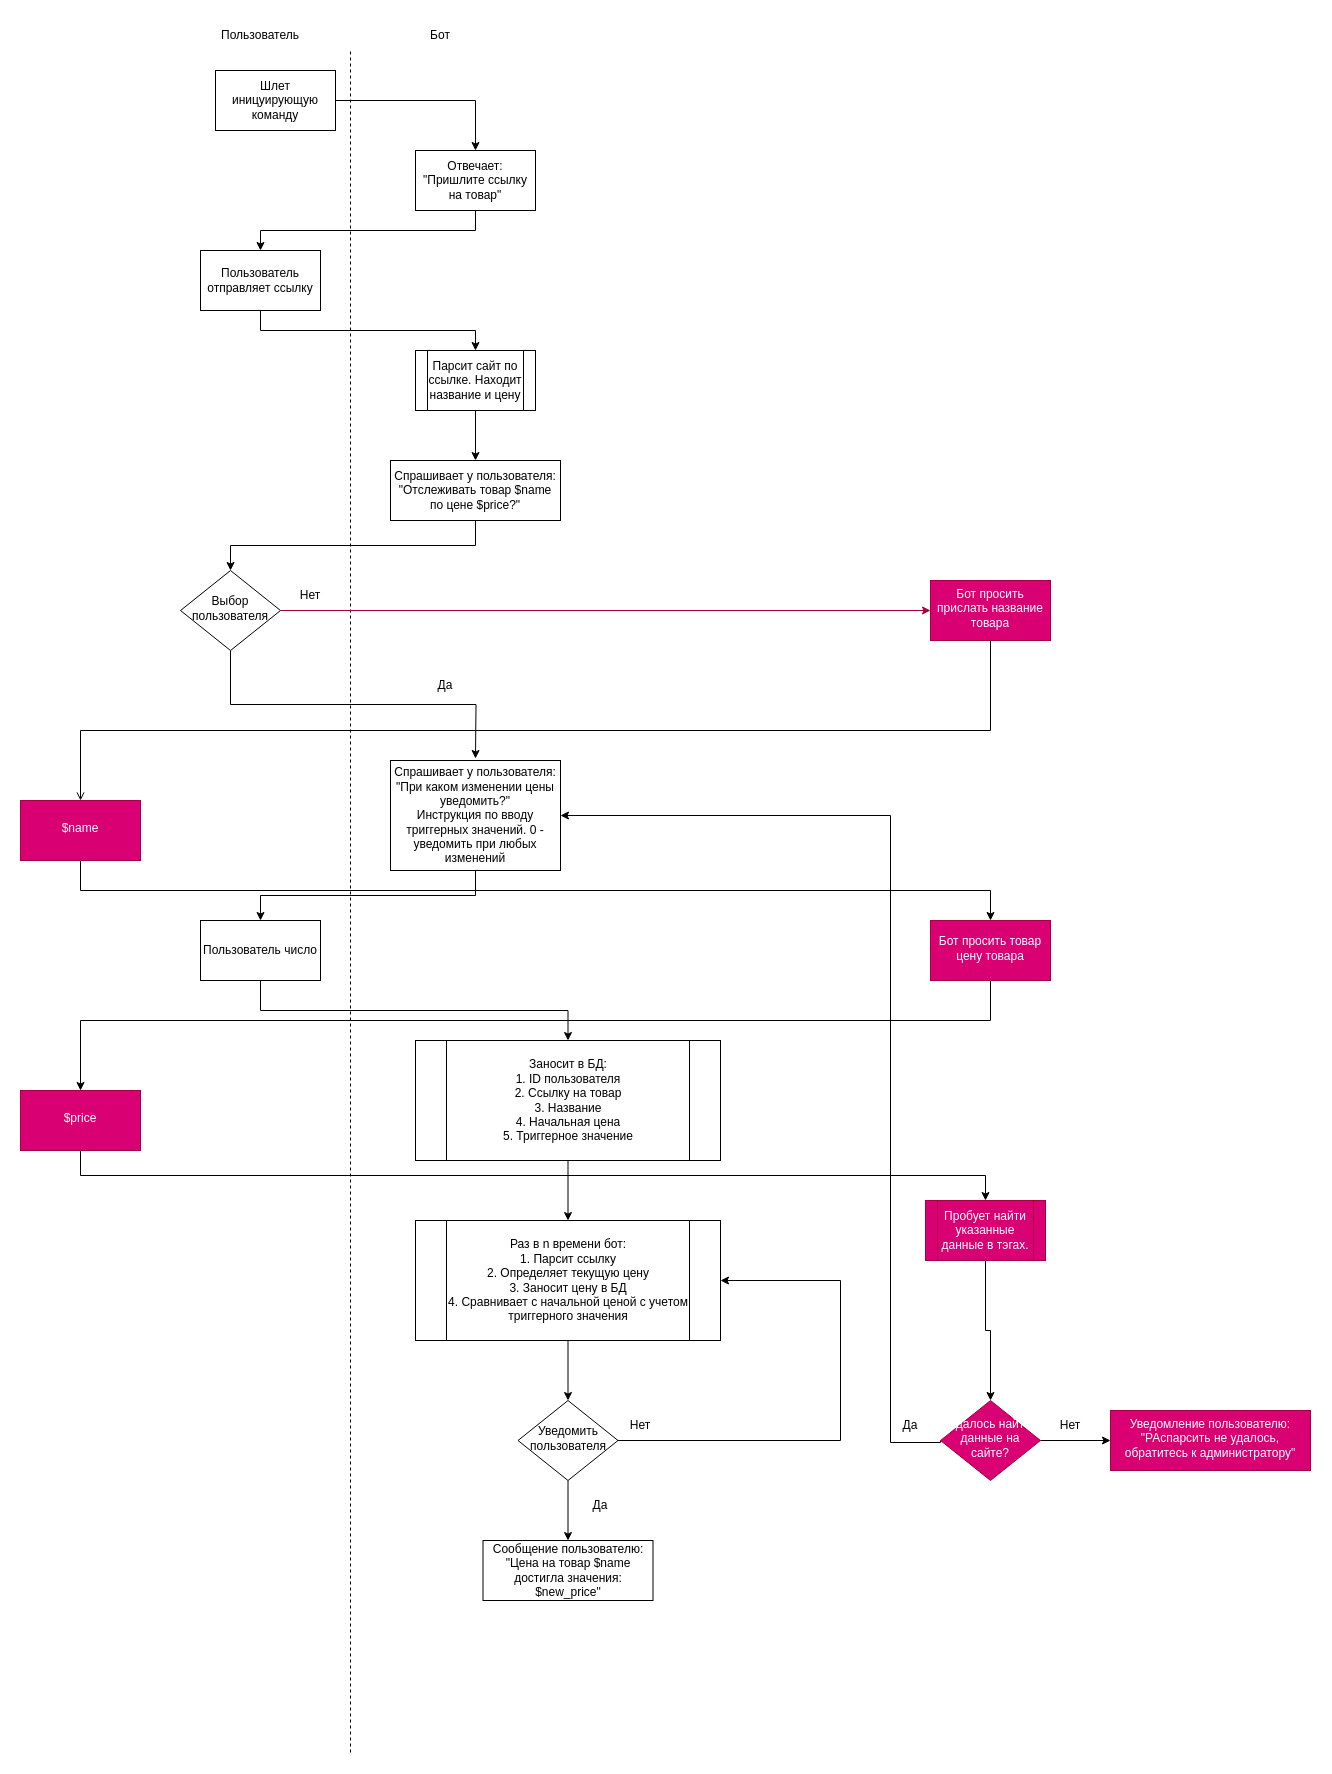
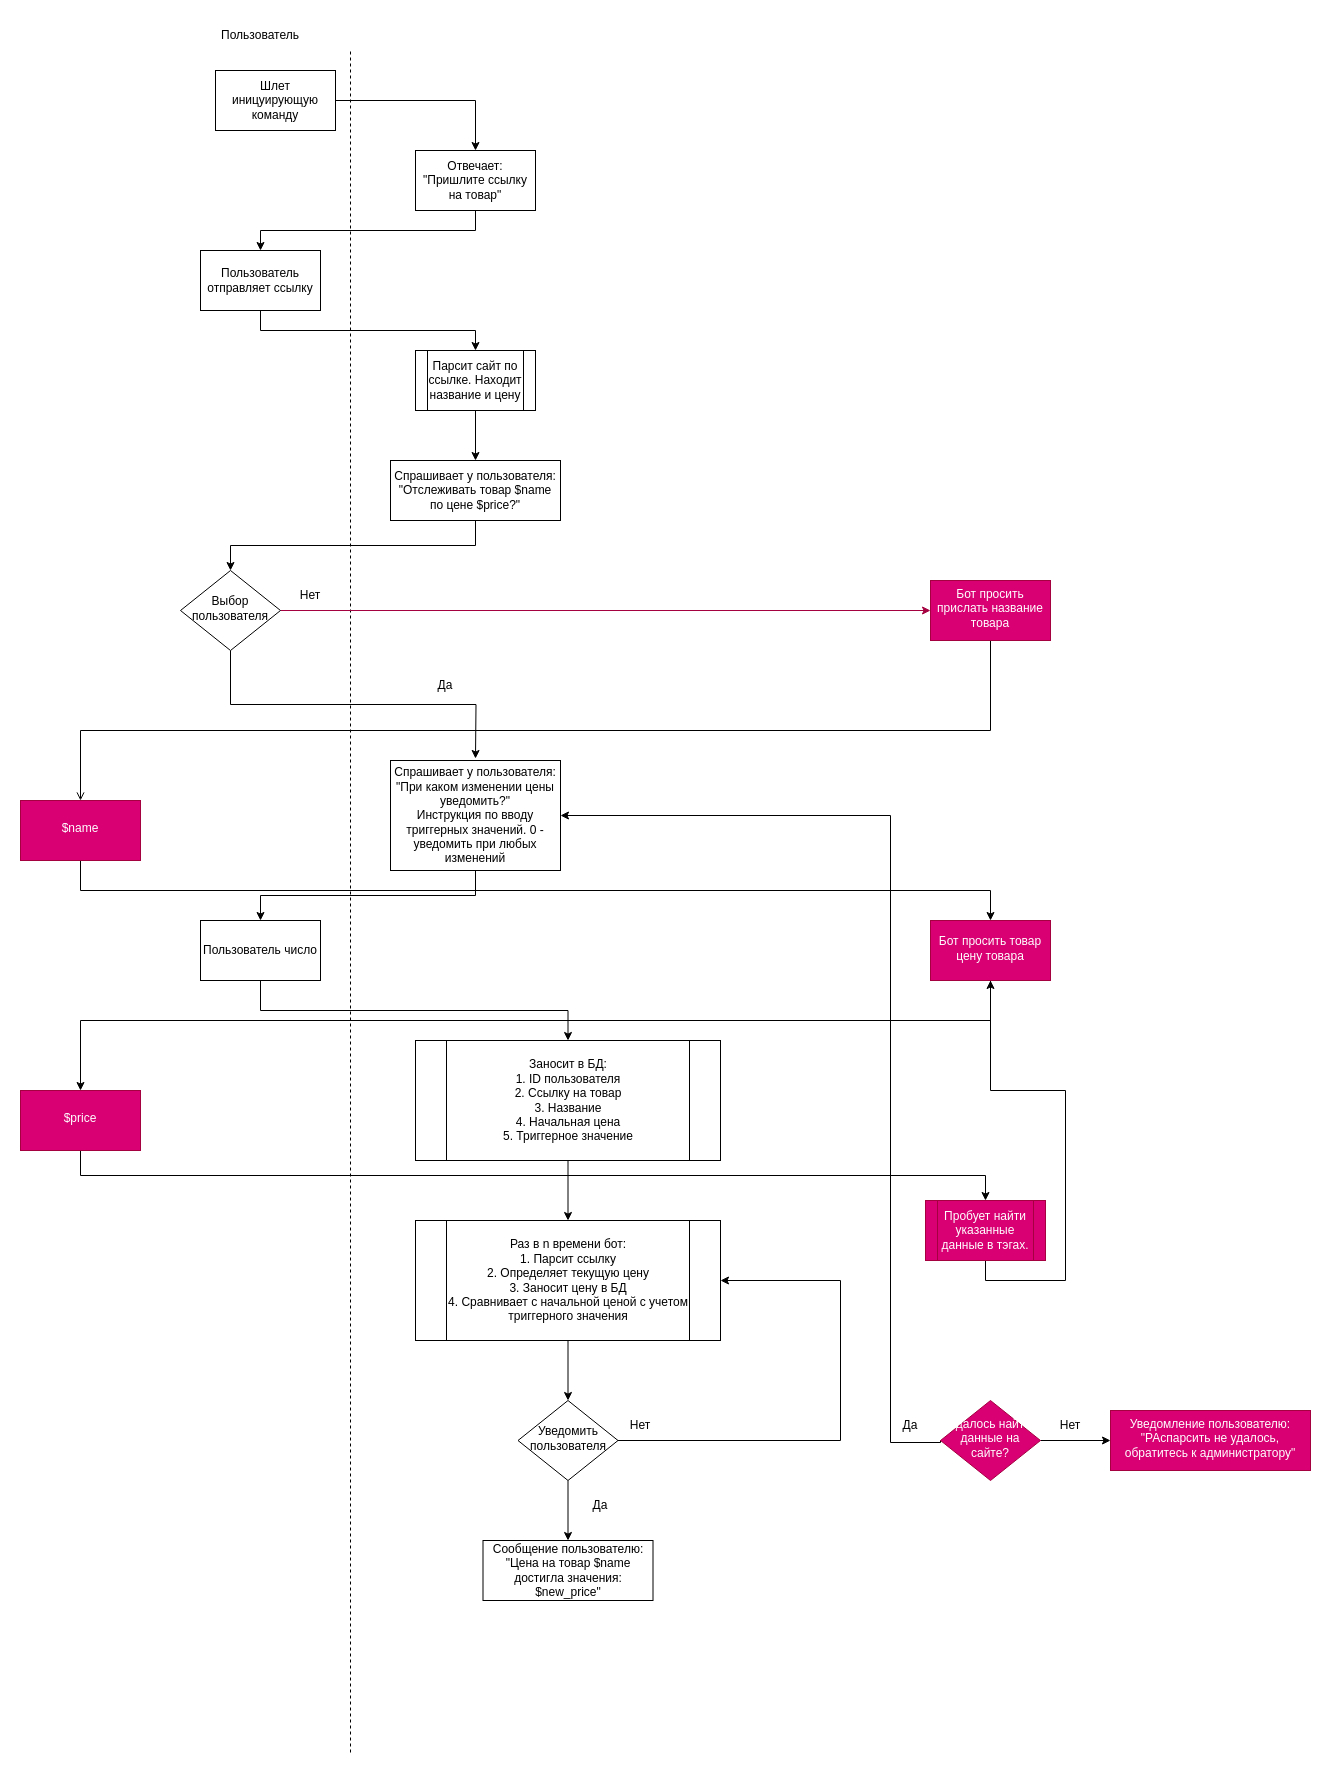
(441, 36) -> none
(991, 1333) -> (1066, 1156)
